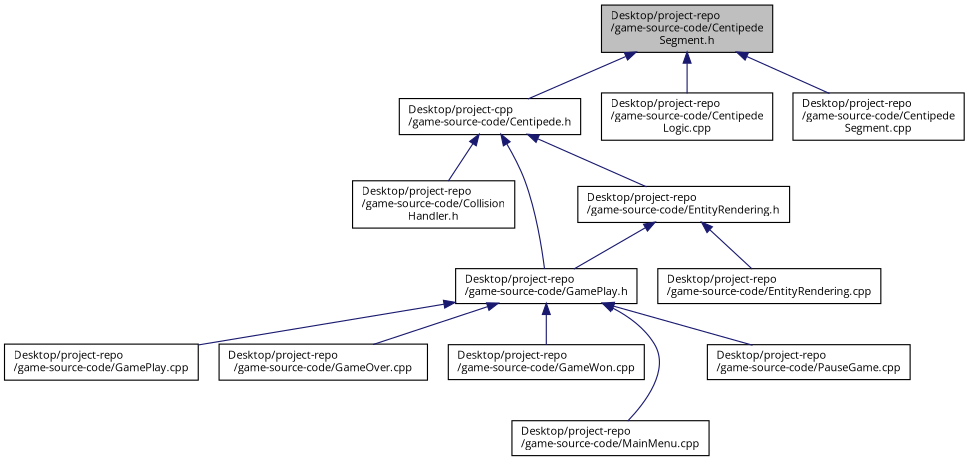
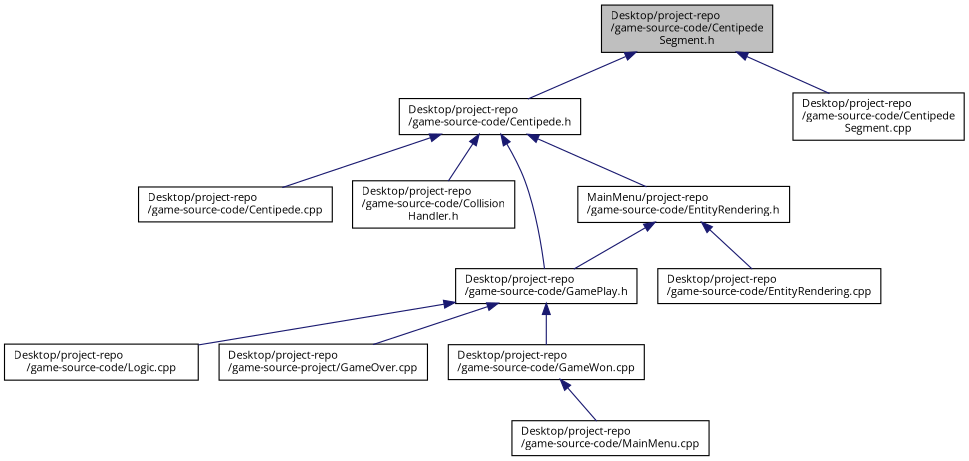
(490, 117) -> (490, 117)
(687, 117) -> none
none -> (235, 204)
(684, 204) -> (684, 204)
(659, 359) -> (582, 405)
(101, 362) -> (101, 362)
(323, 362) -> (323, 362)
(809, 362) -> none
